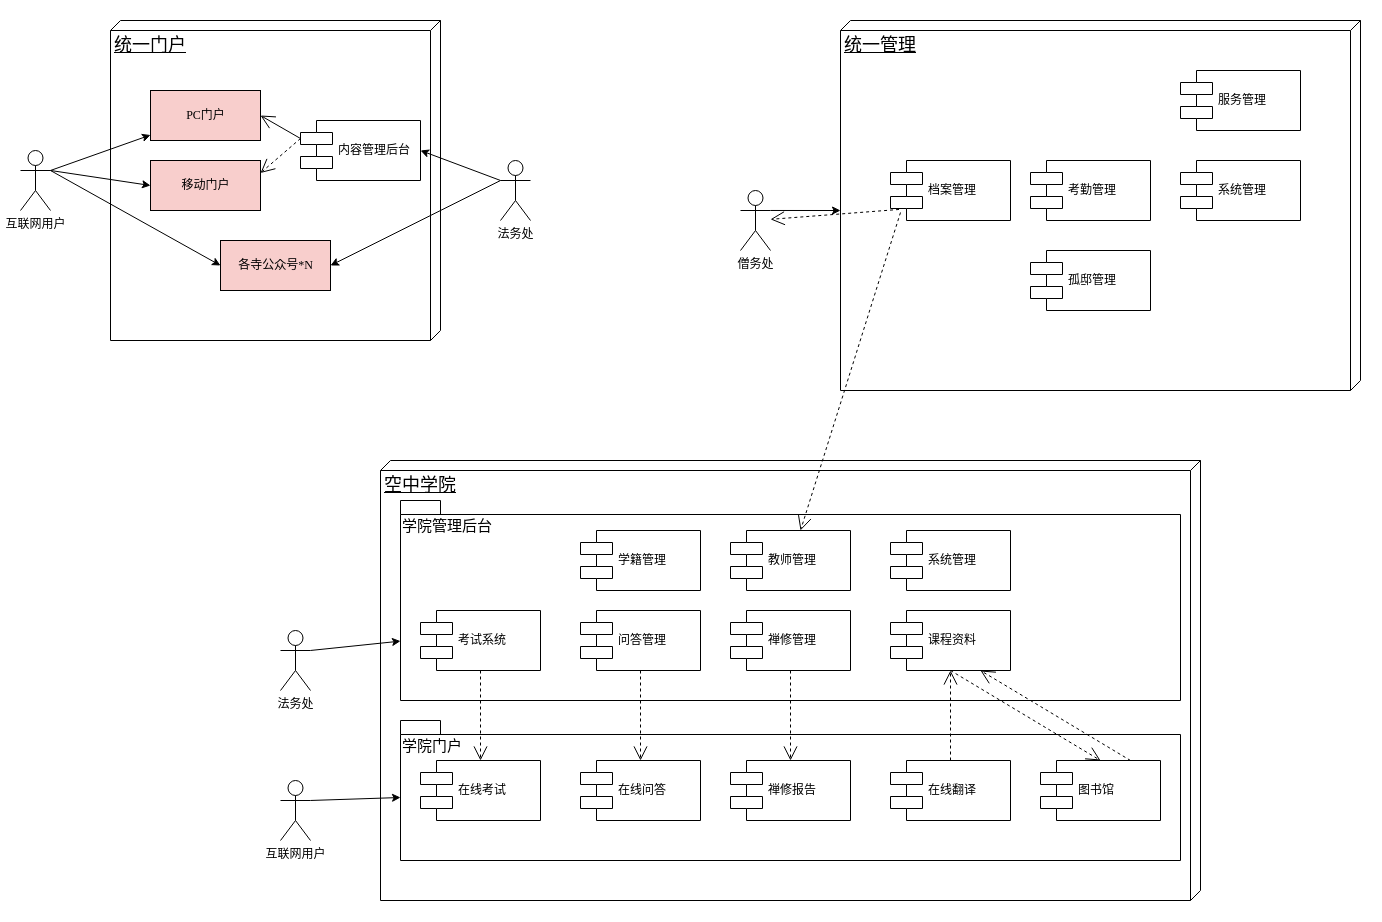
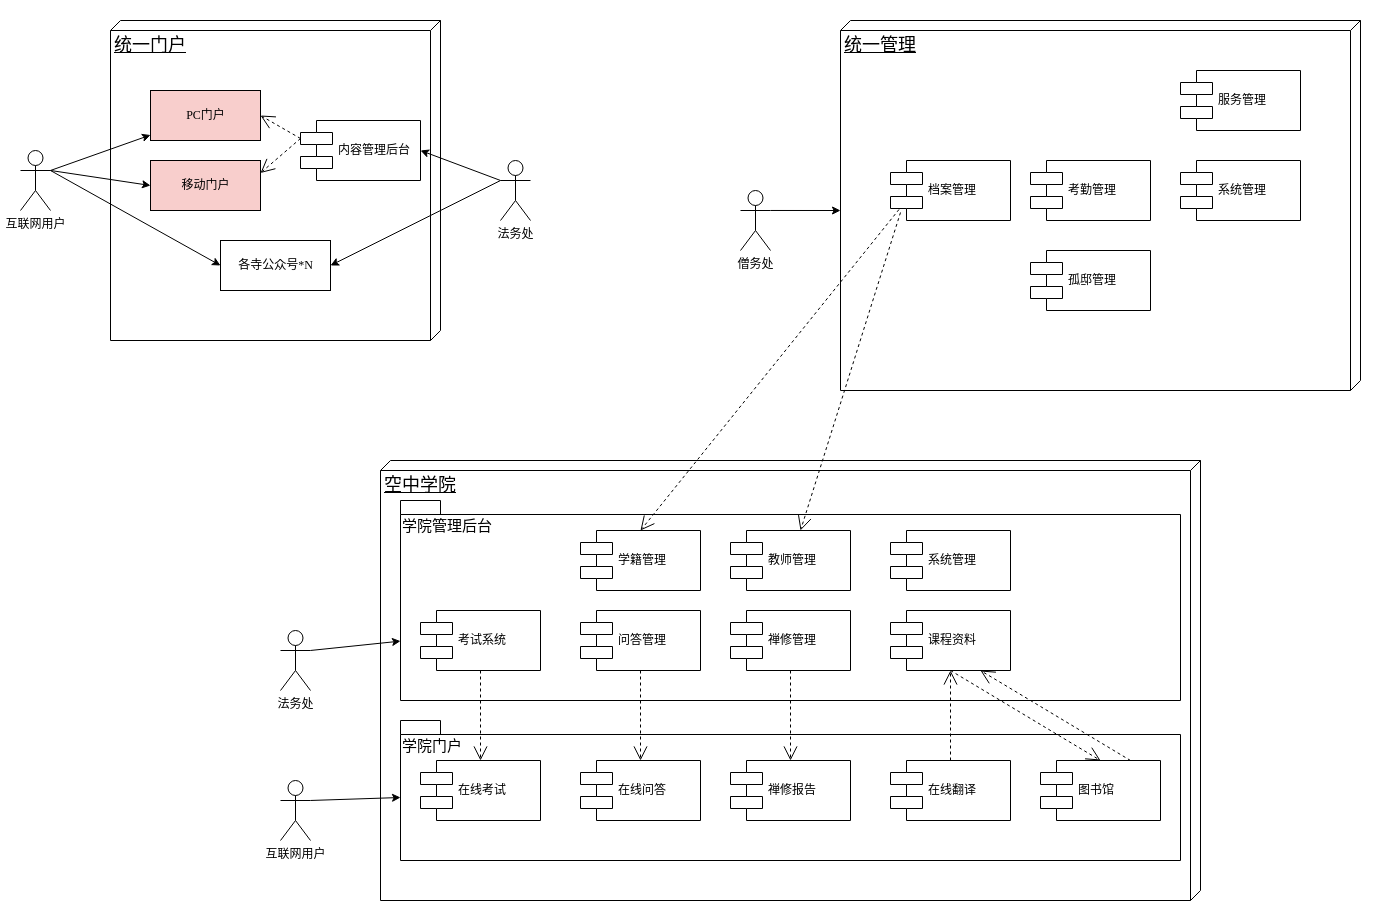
(280, 127) -> (280, 127)
(836, 214) -> (771, 369)
(276, 266) -> (276, 266)
